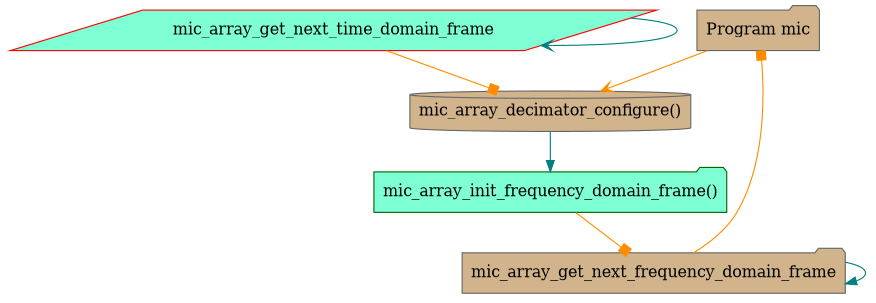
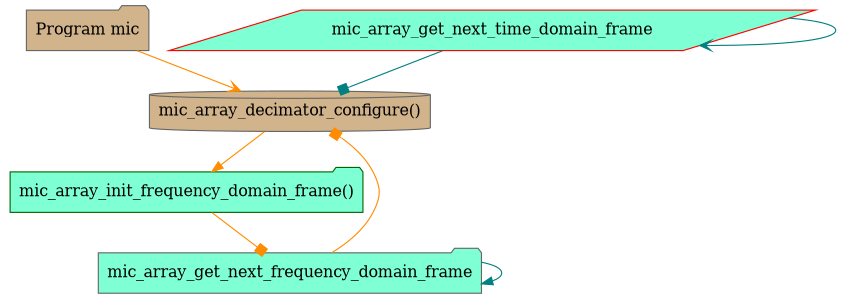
(437, 69) -> (396, 69)
(550, 146) -> (243, 148)
(754, 168) -> (379, 198)
(654, 273) -> (290, 273)
